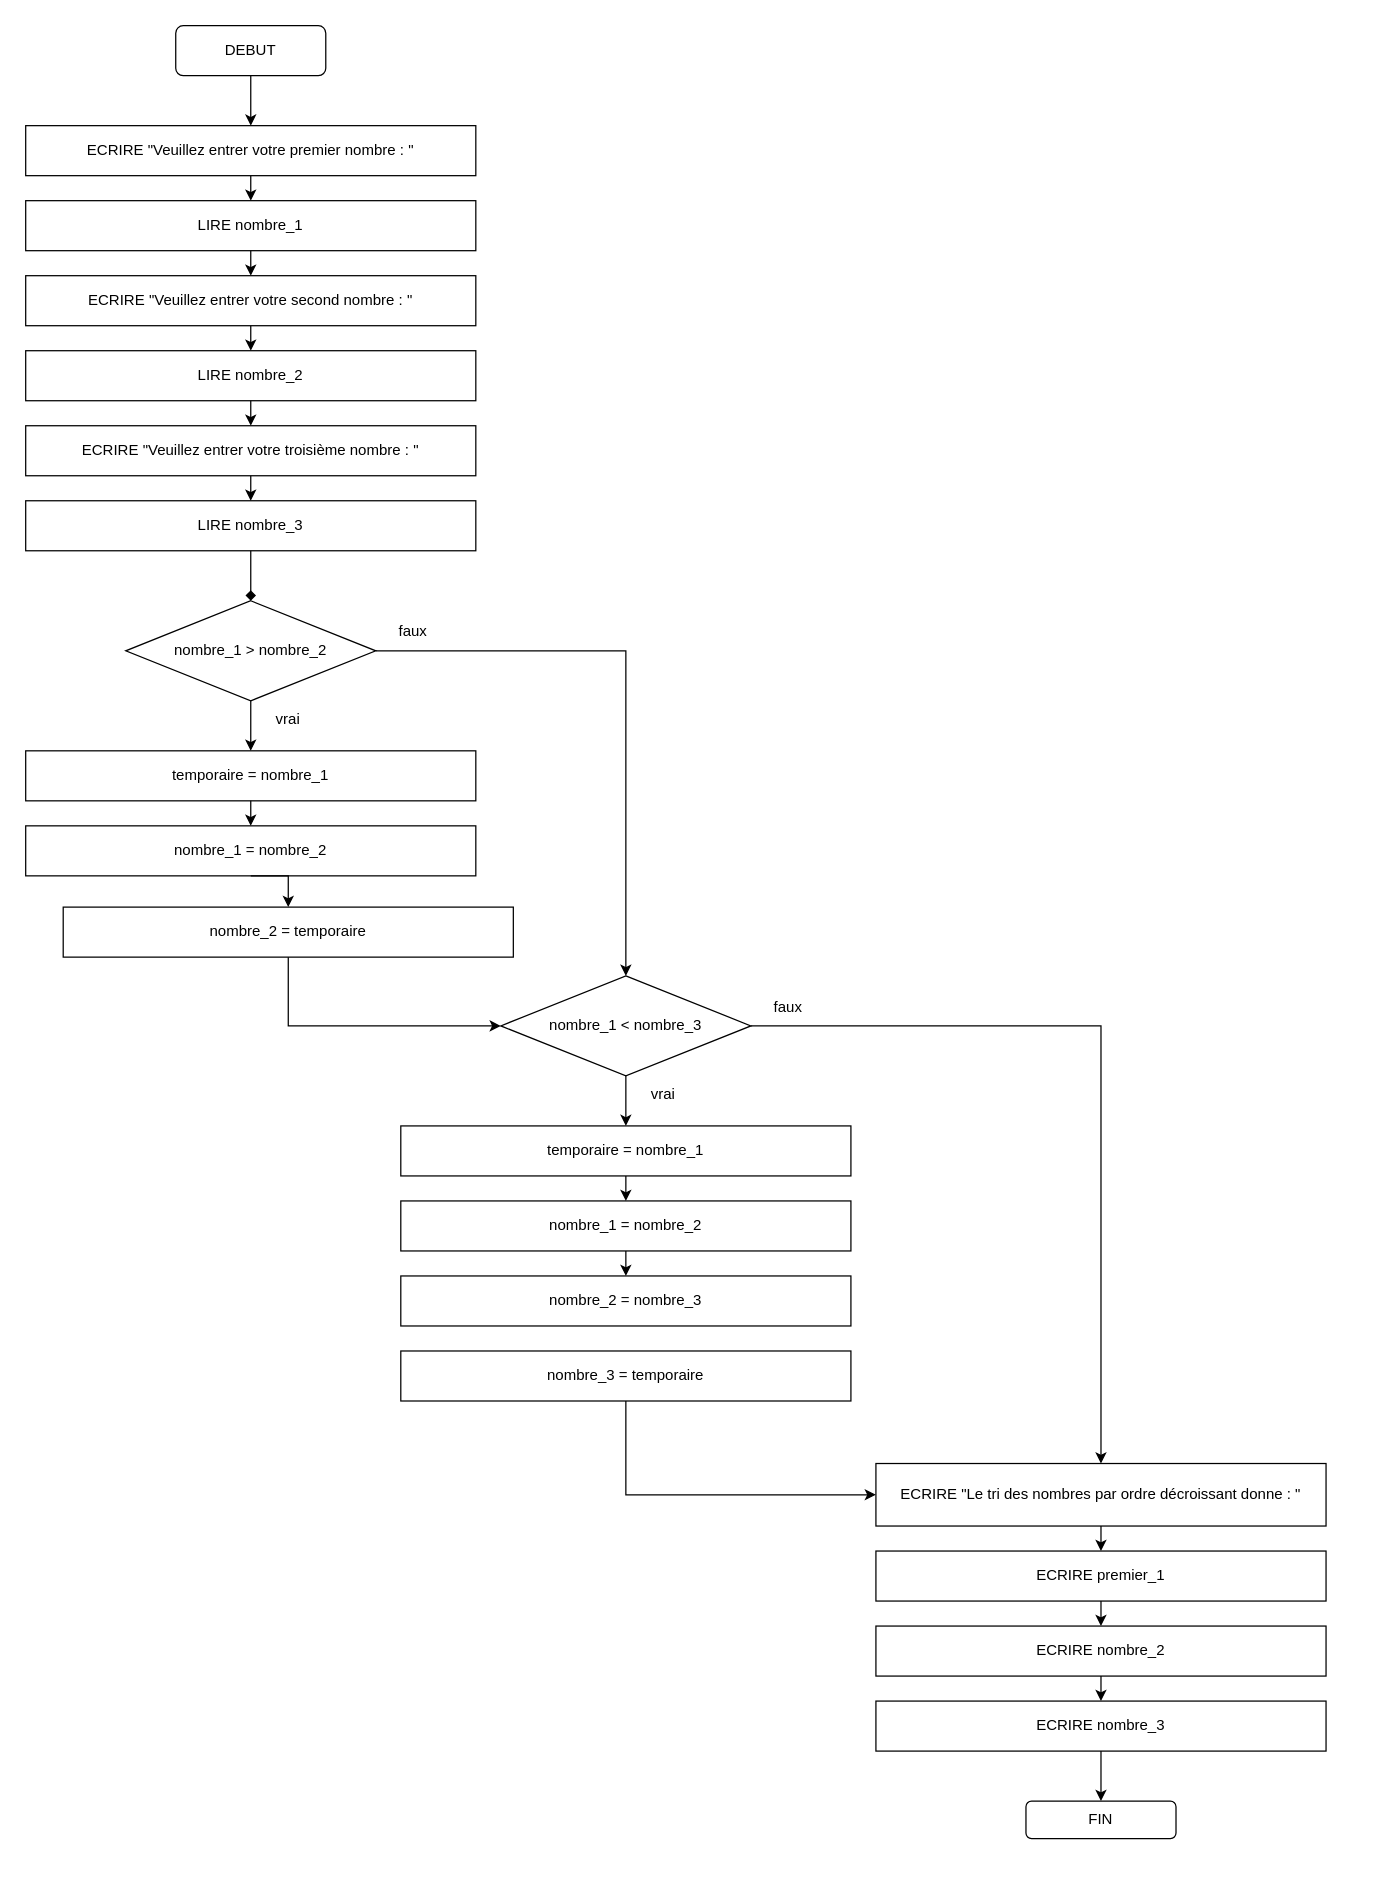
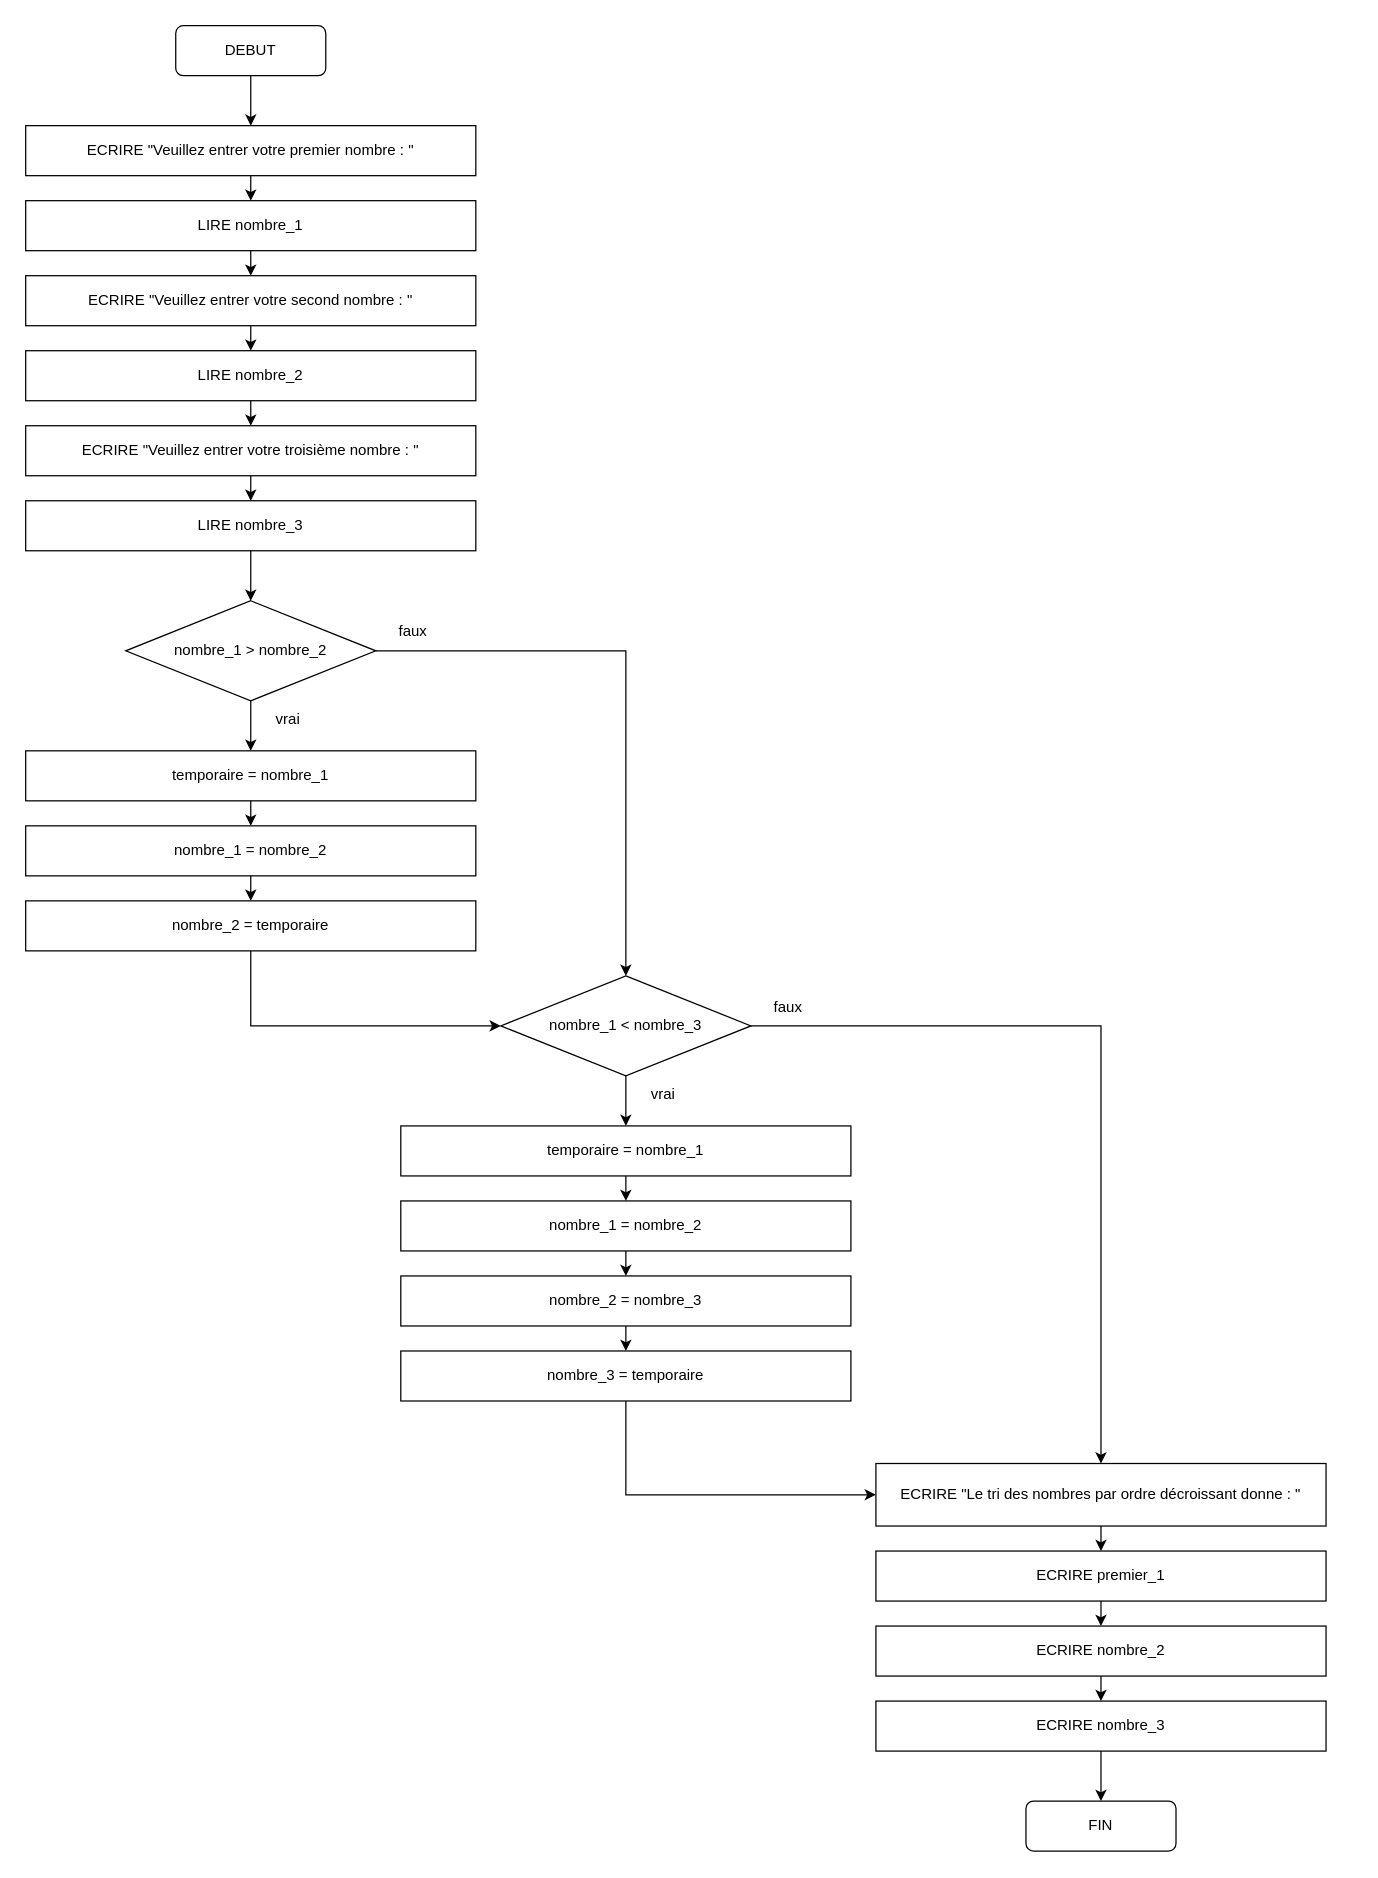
(251, 590) -> (251, 591)
(288, 932) -> (251, 926)
none -> (626, 1334)
(1101, 1819) -> (1101, 1826)
